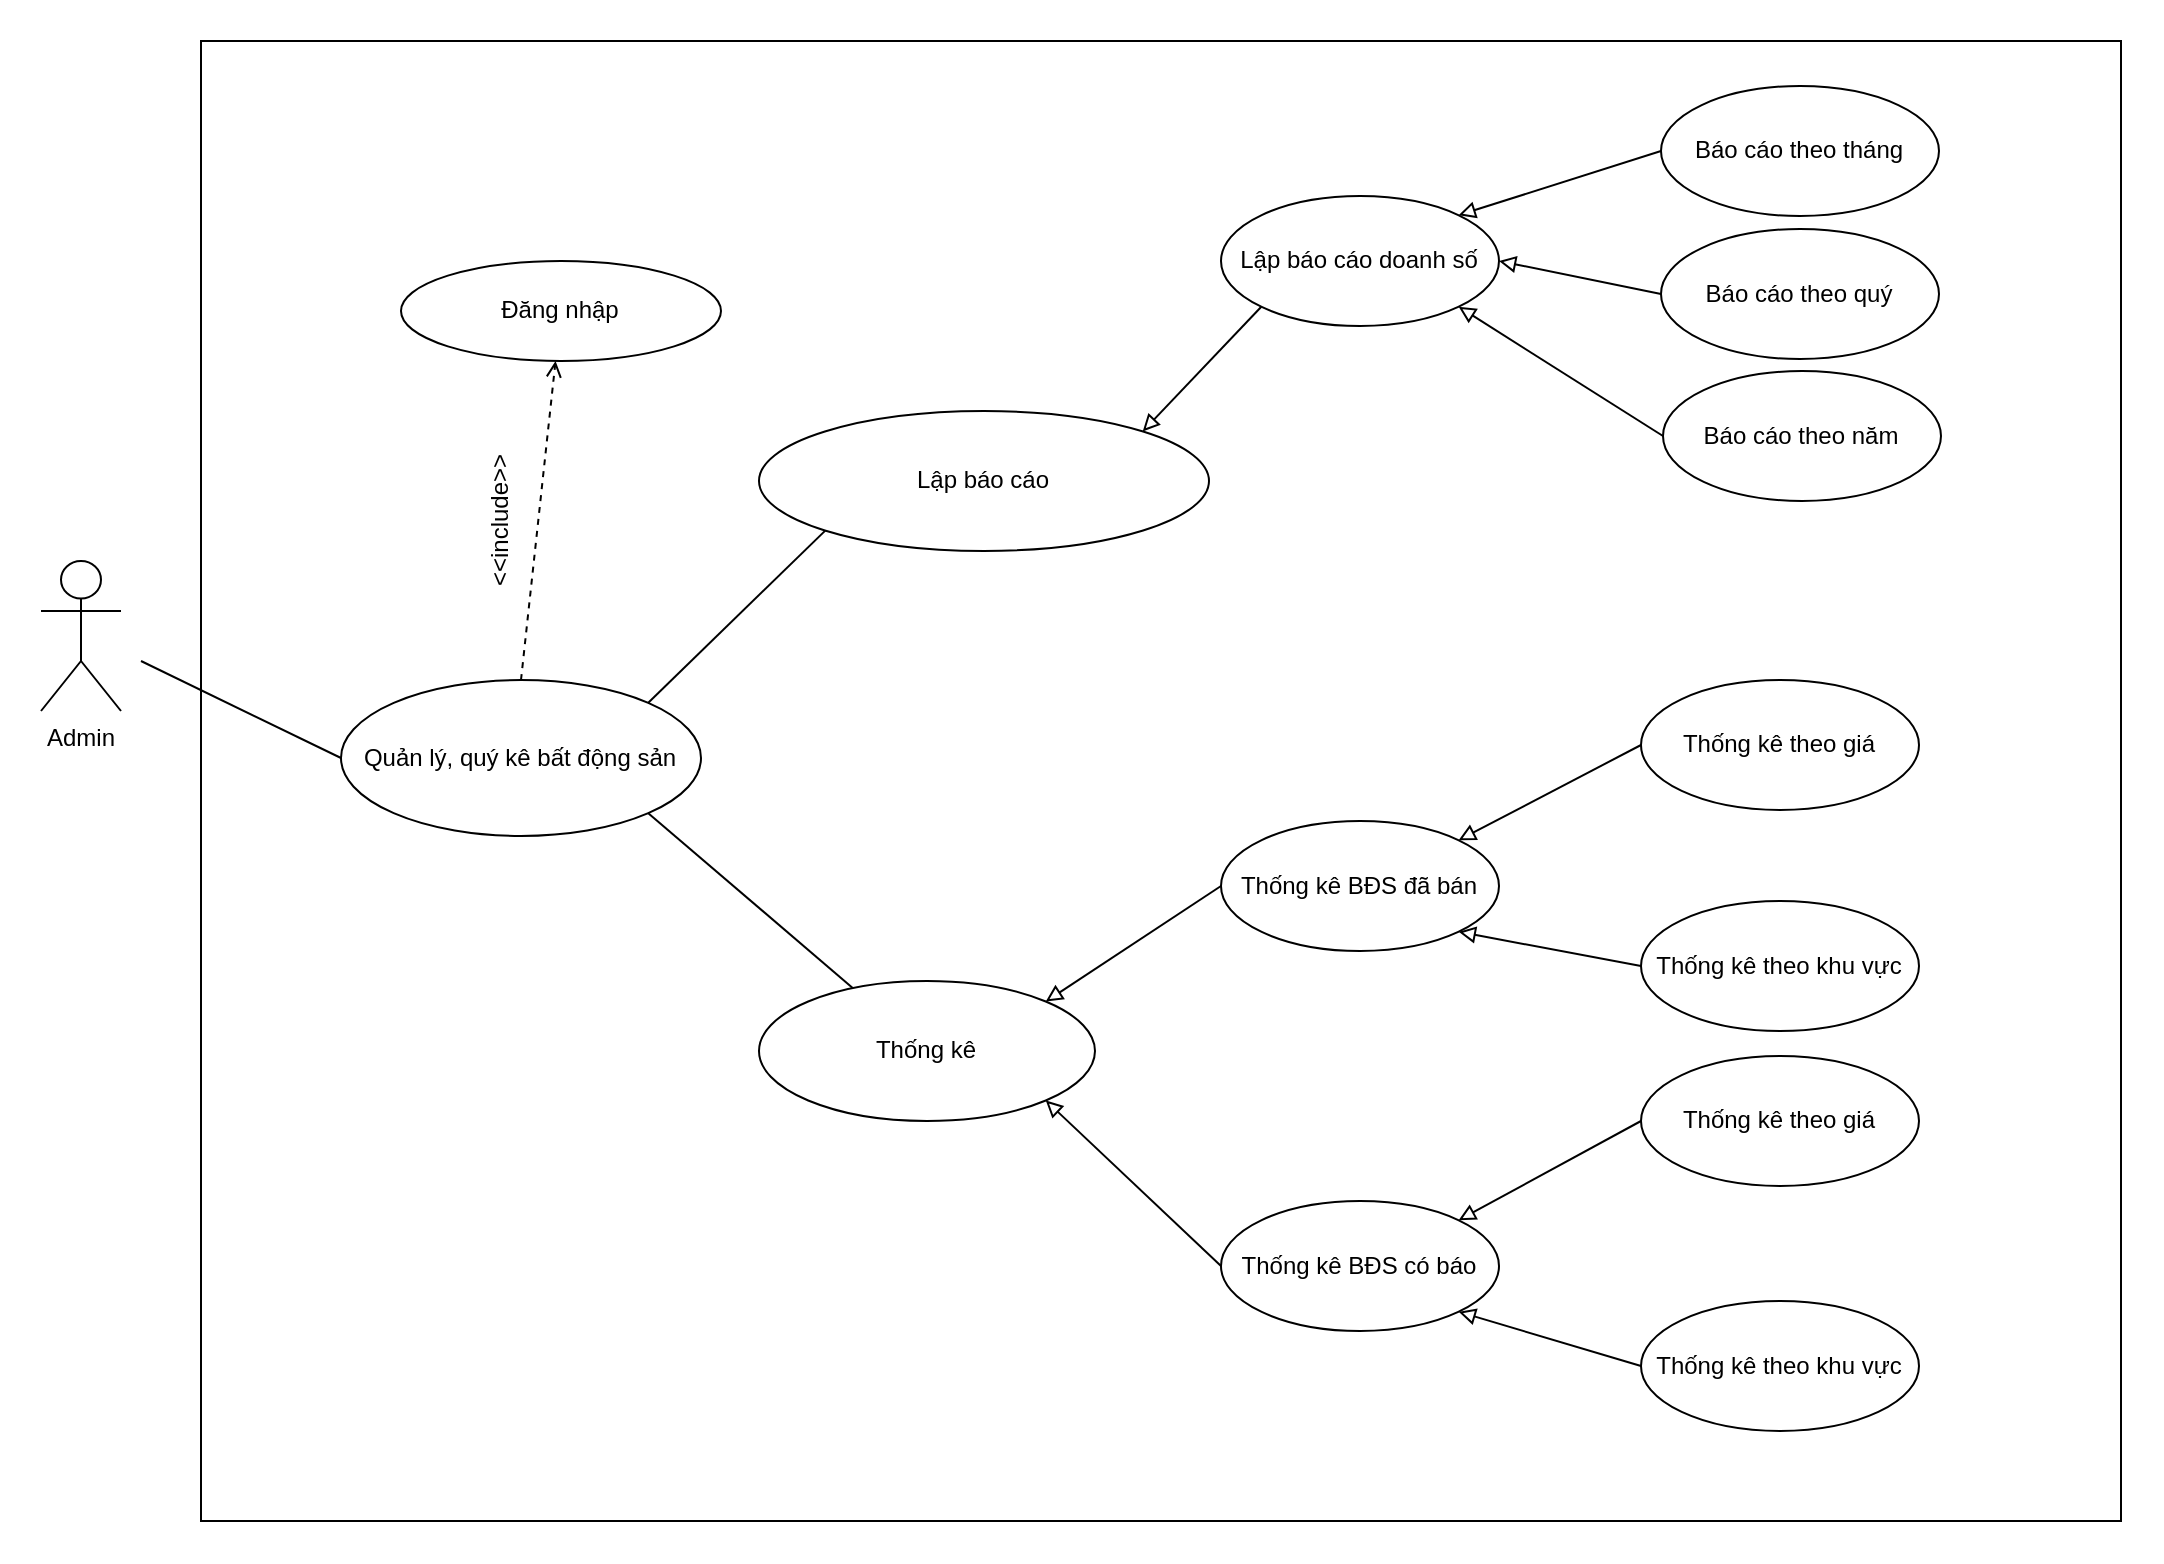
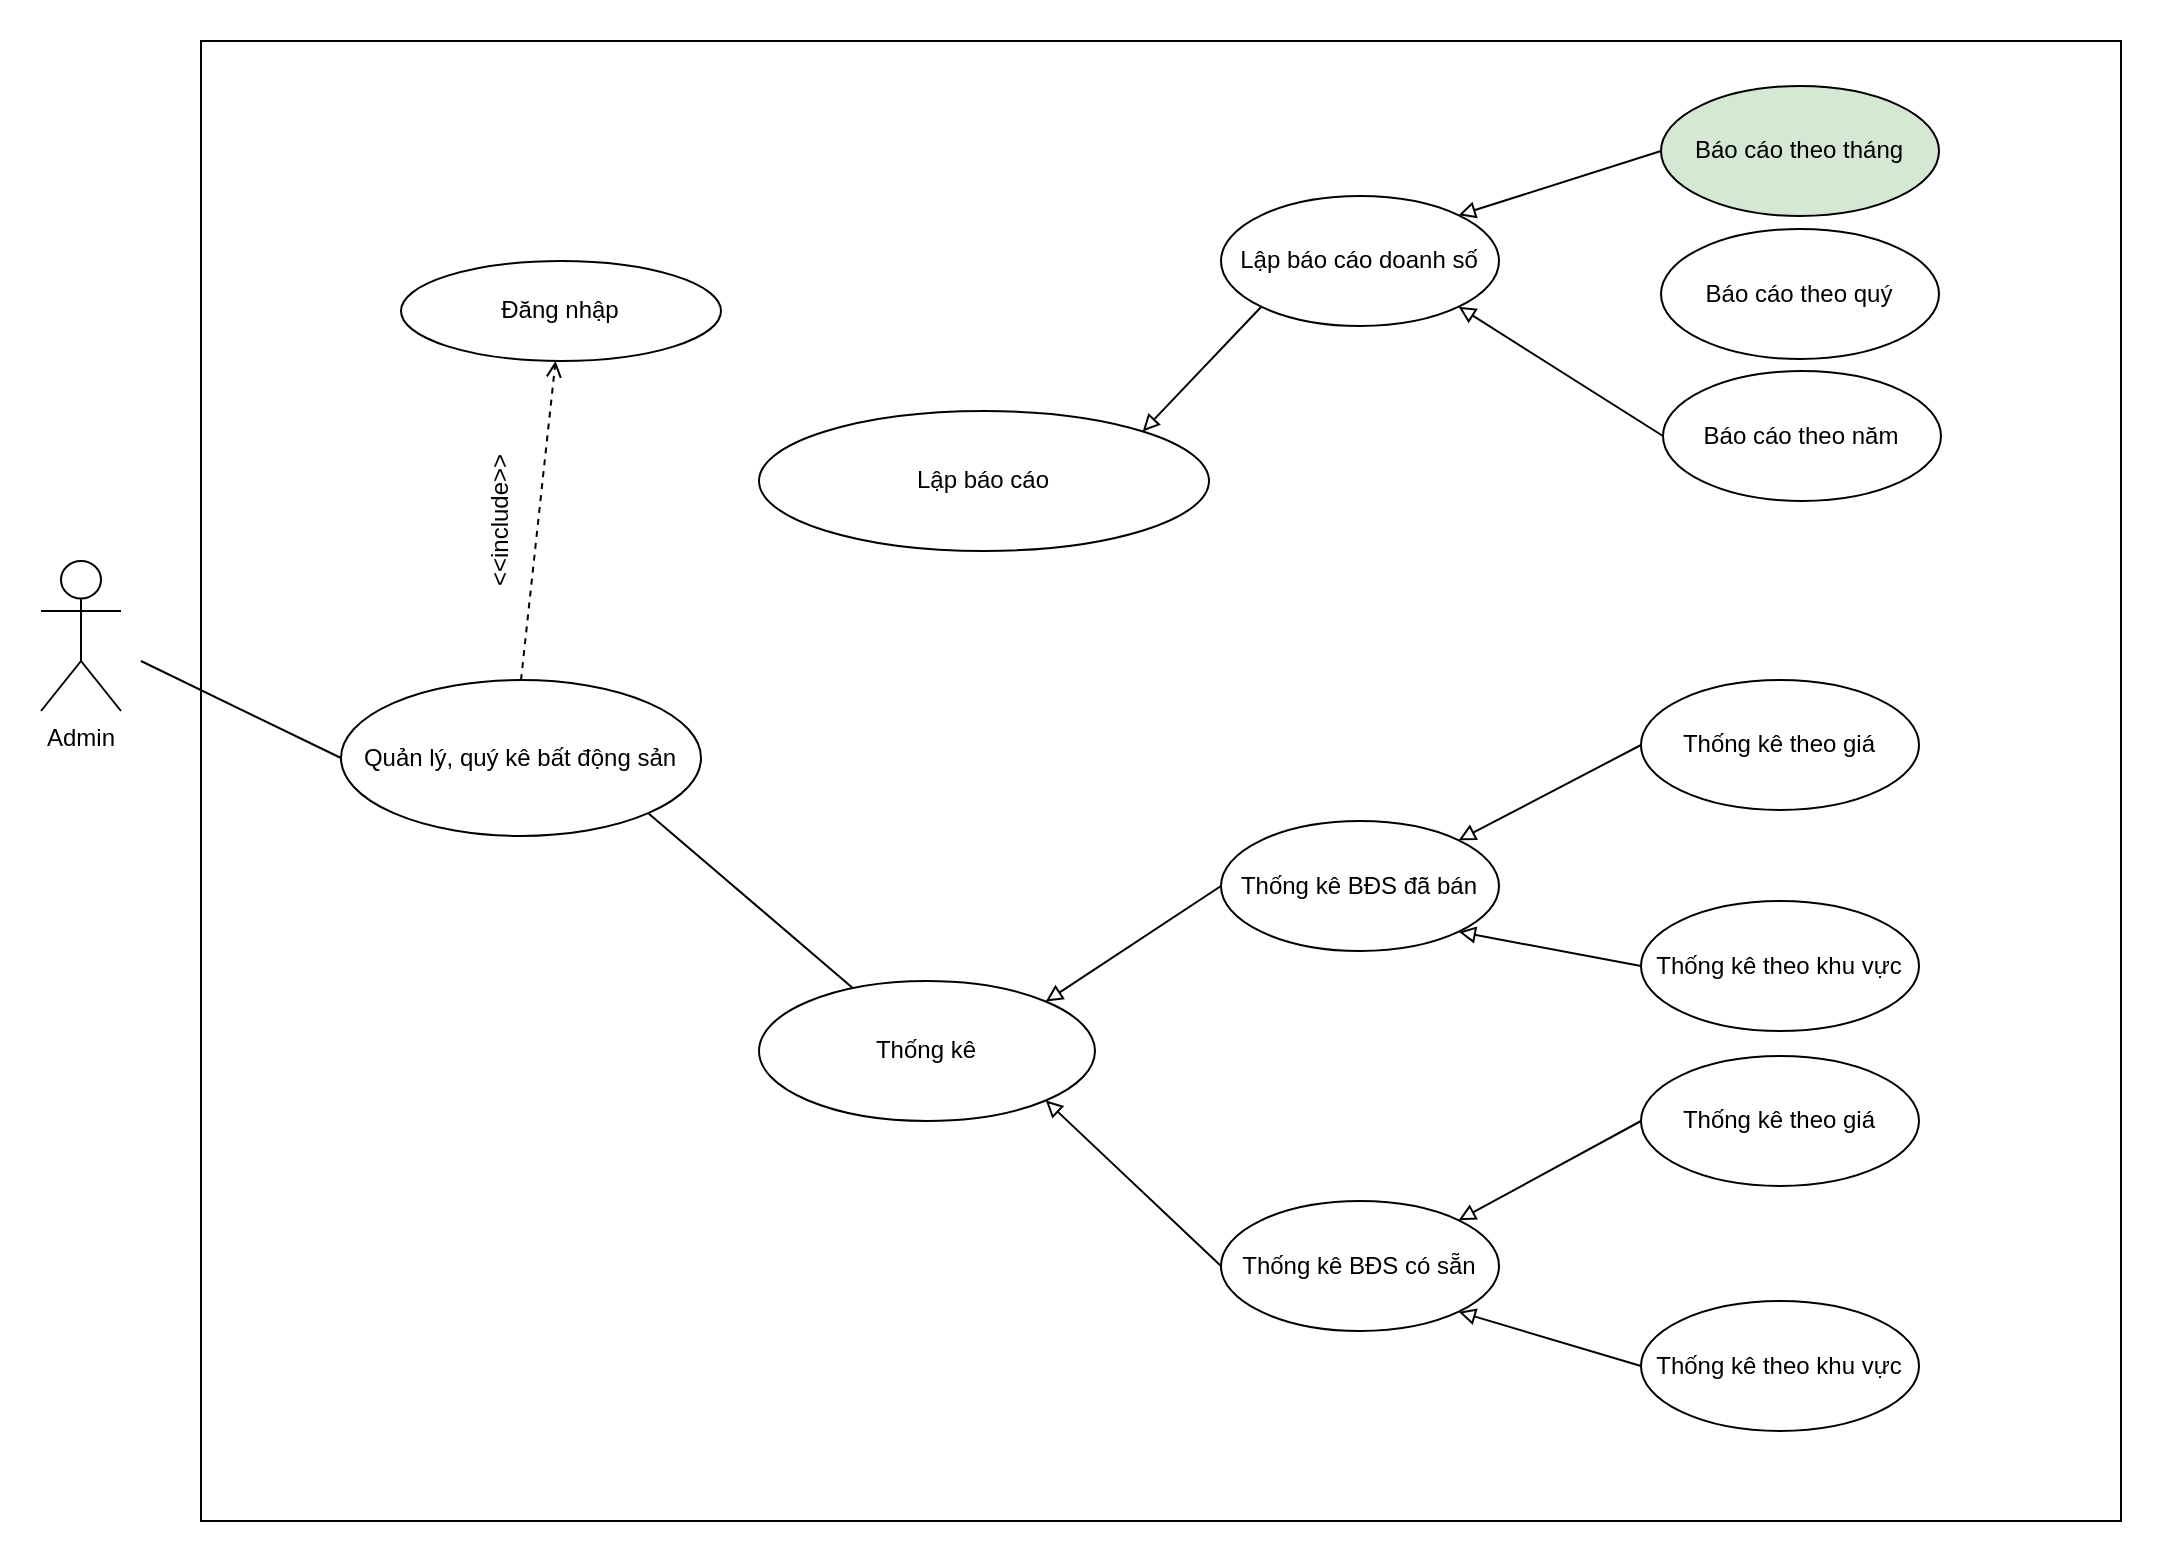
(1800, 151) -> (1800, 151)
(1588, 279) -> none
(737, 617) -> none
(1360, 1267) -> (1360, 1267)
